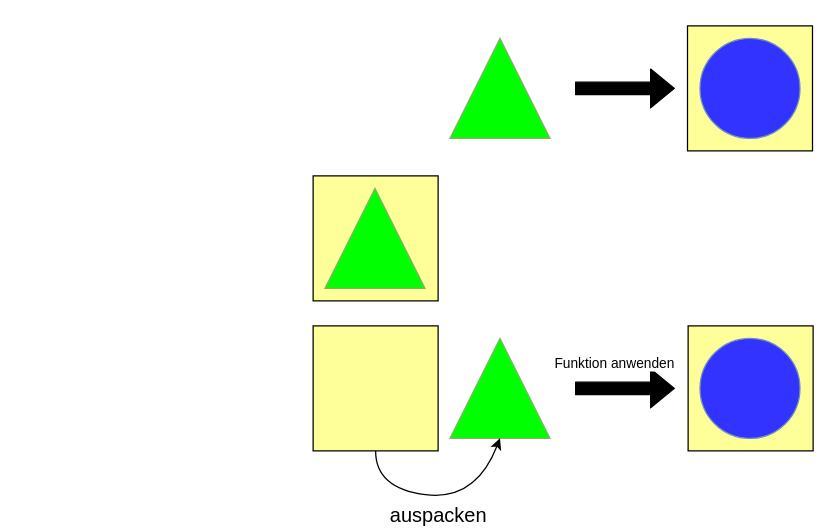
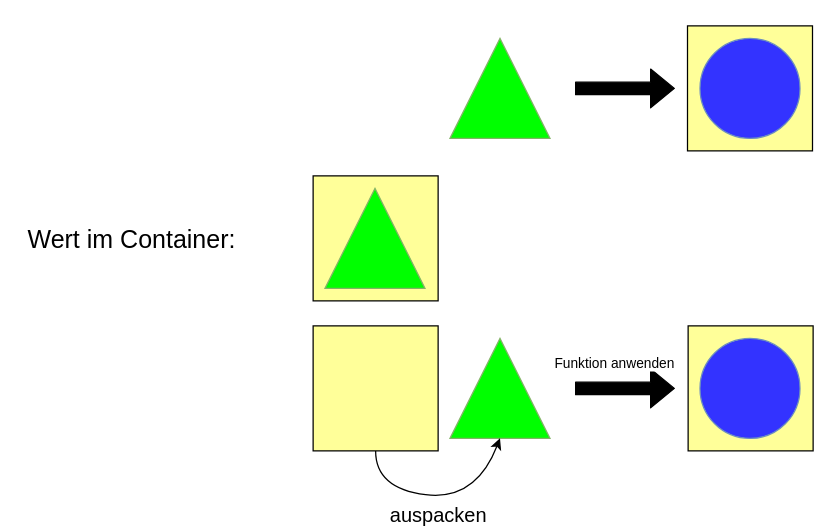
none -> (151, 238)
